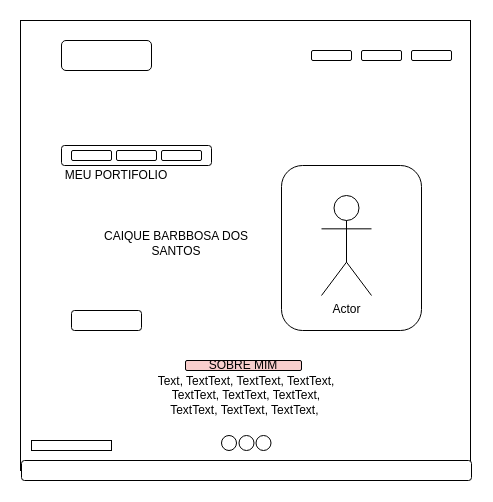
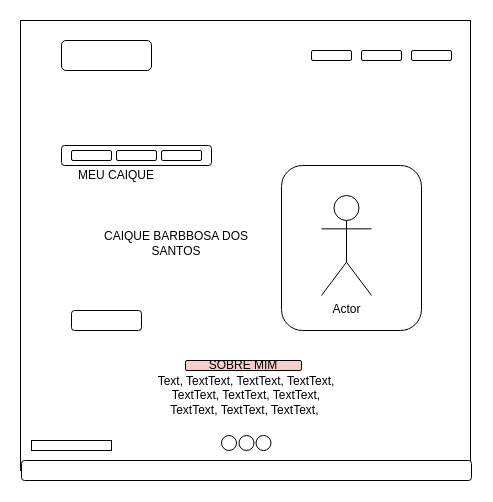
(117, 176) -> (117, 176)
